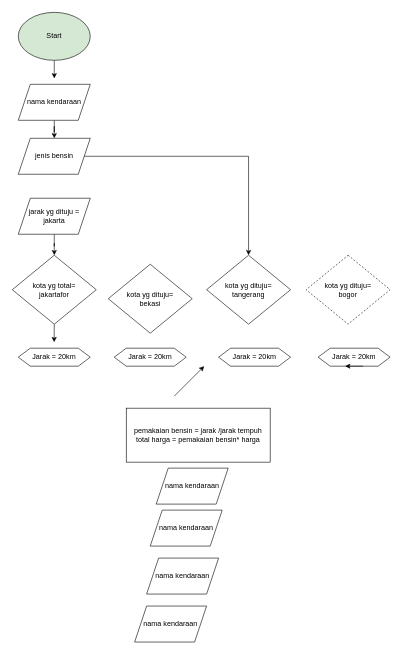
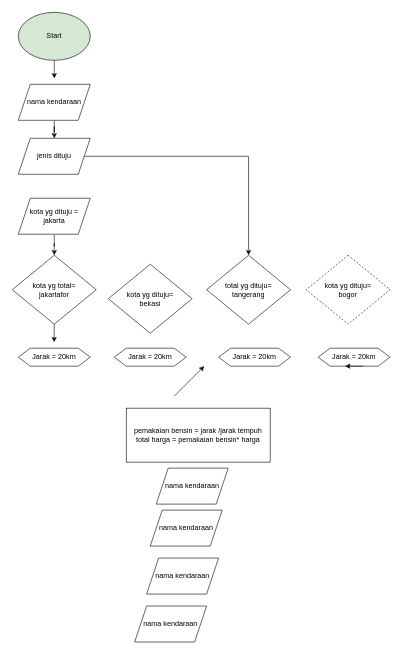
(54, 156) -> (54, 156)
(54, 216) -> (54, 216)
(249, 290) -> (249, 290)
